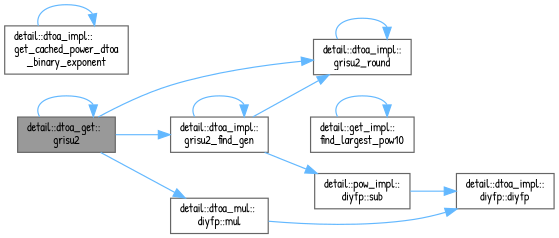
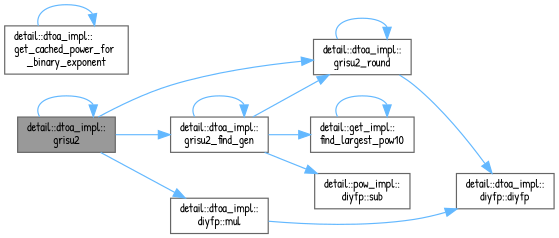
(66, 50) -> (66, 50)
(66, 135) -> (66, 135)
none -> (283, 135)
(427, 191) -> (446, 116)
(219, 216) -> (219, 216)
